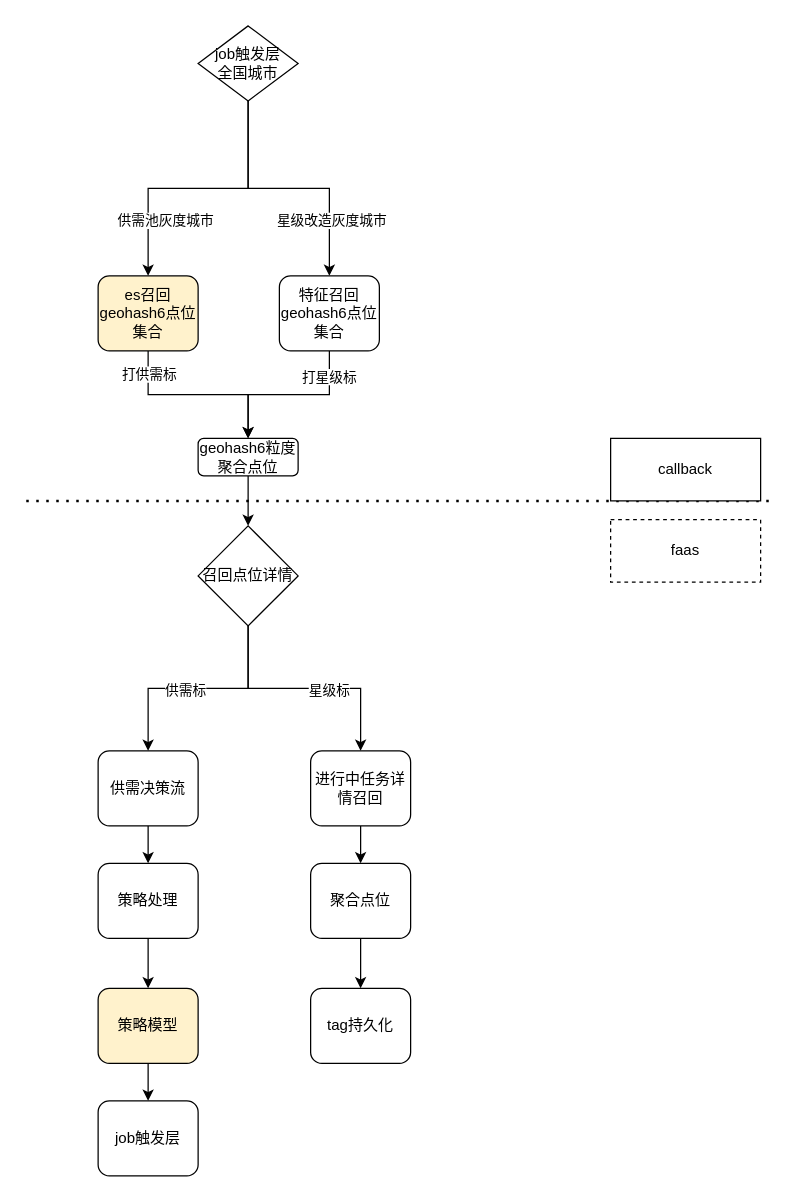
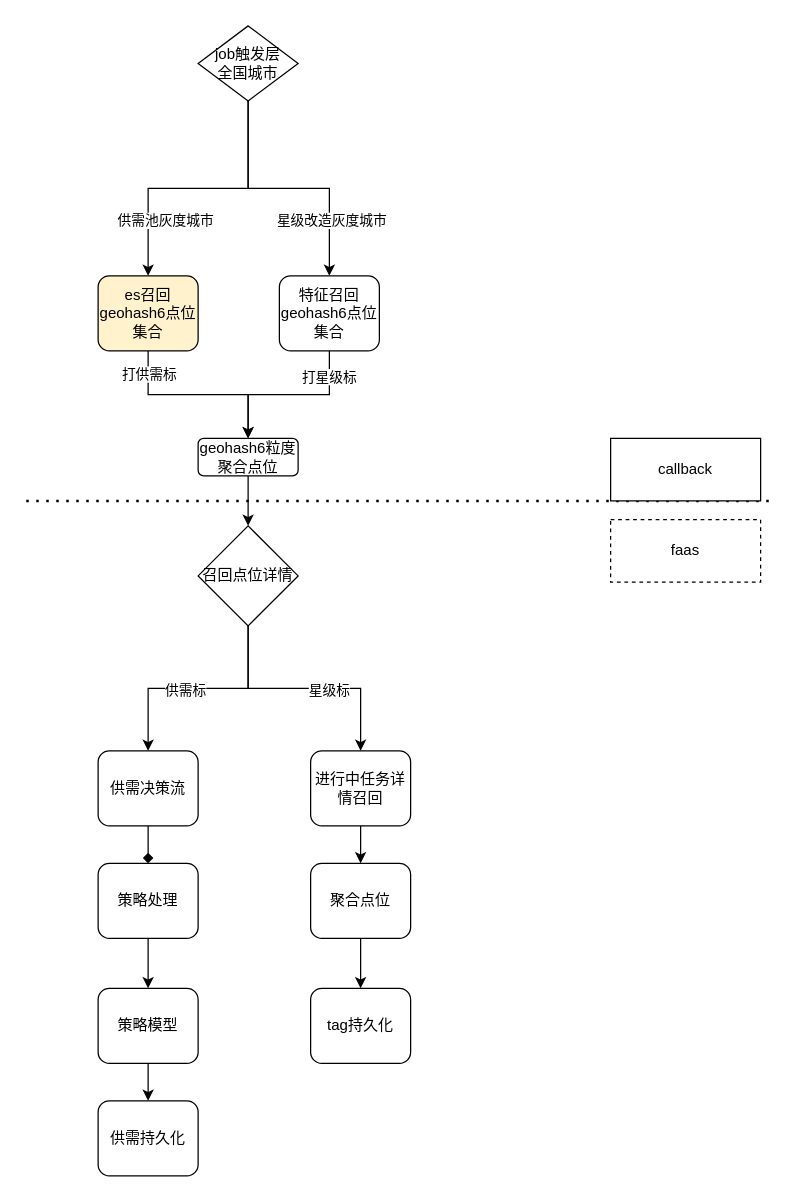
(148, 853) -> (148, 852)
(148, 1026) -> (148, 1026)
(148, 1138) -> (148, 1138)
